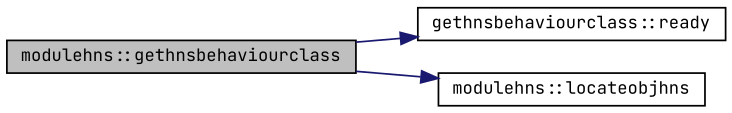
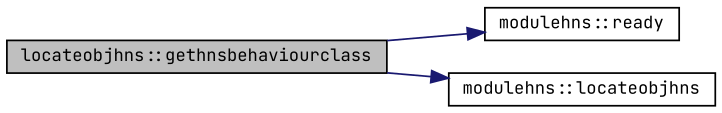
(572, 24) -> (582, 24)
(181, 57) -> (197, 57)
